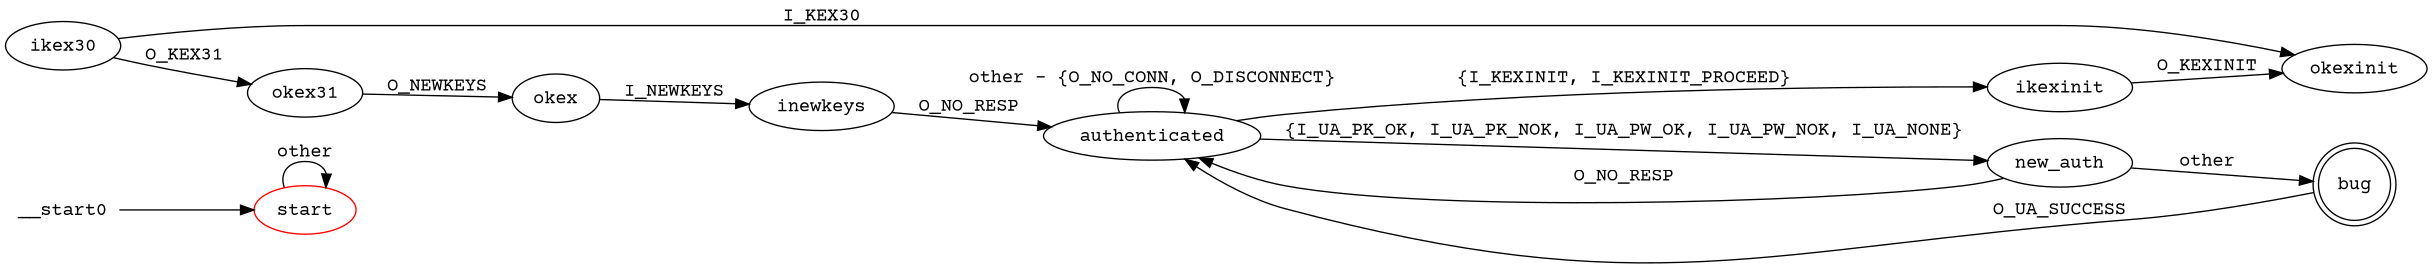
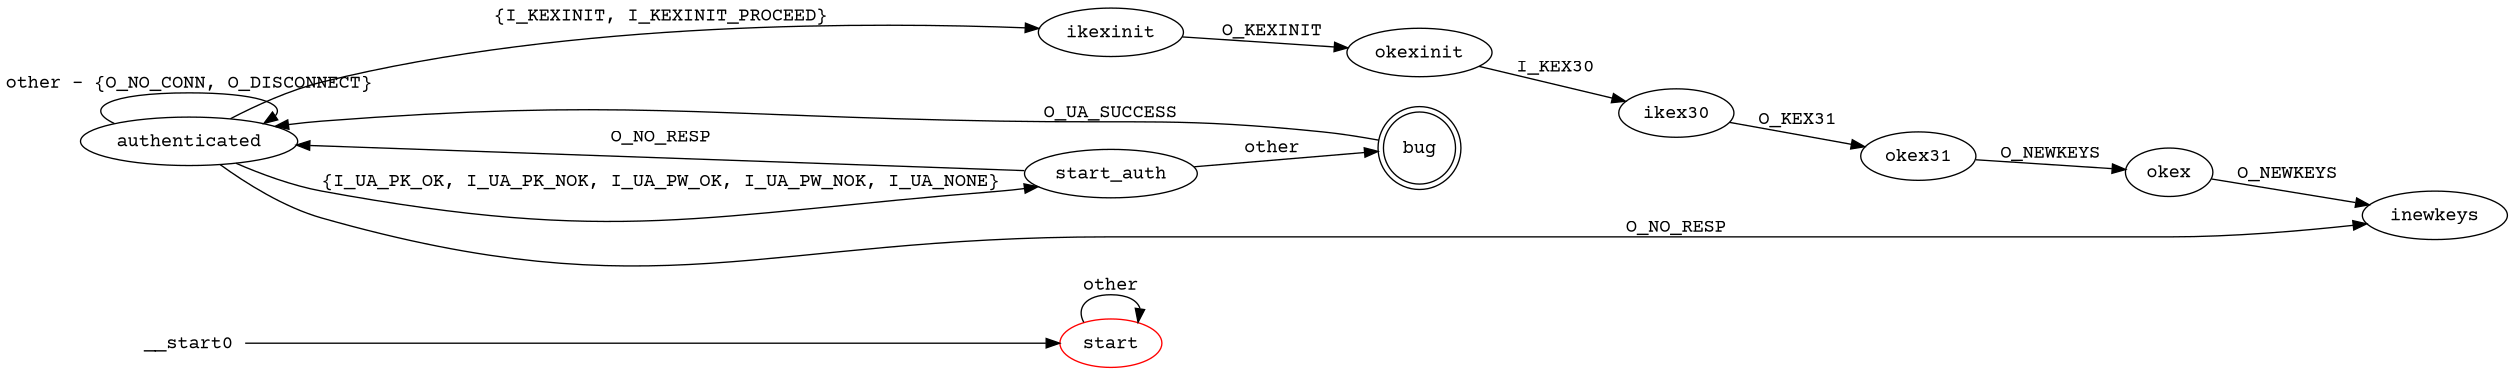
(1200, 26) -> (1546, 82)
(674, 91) -> (2288, 173)
(965, 119) -> (1277, 237)
(2060, 163) -> (1111, 174)
